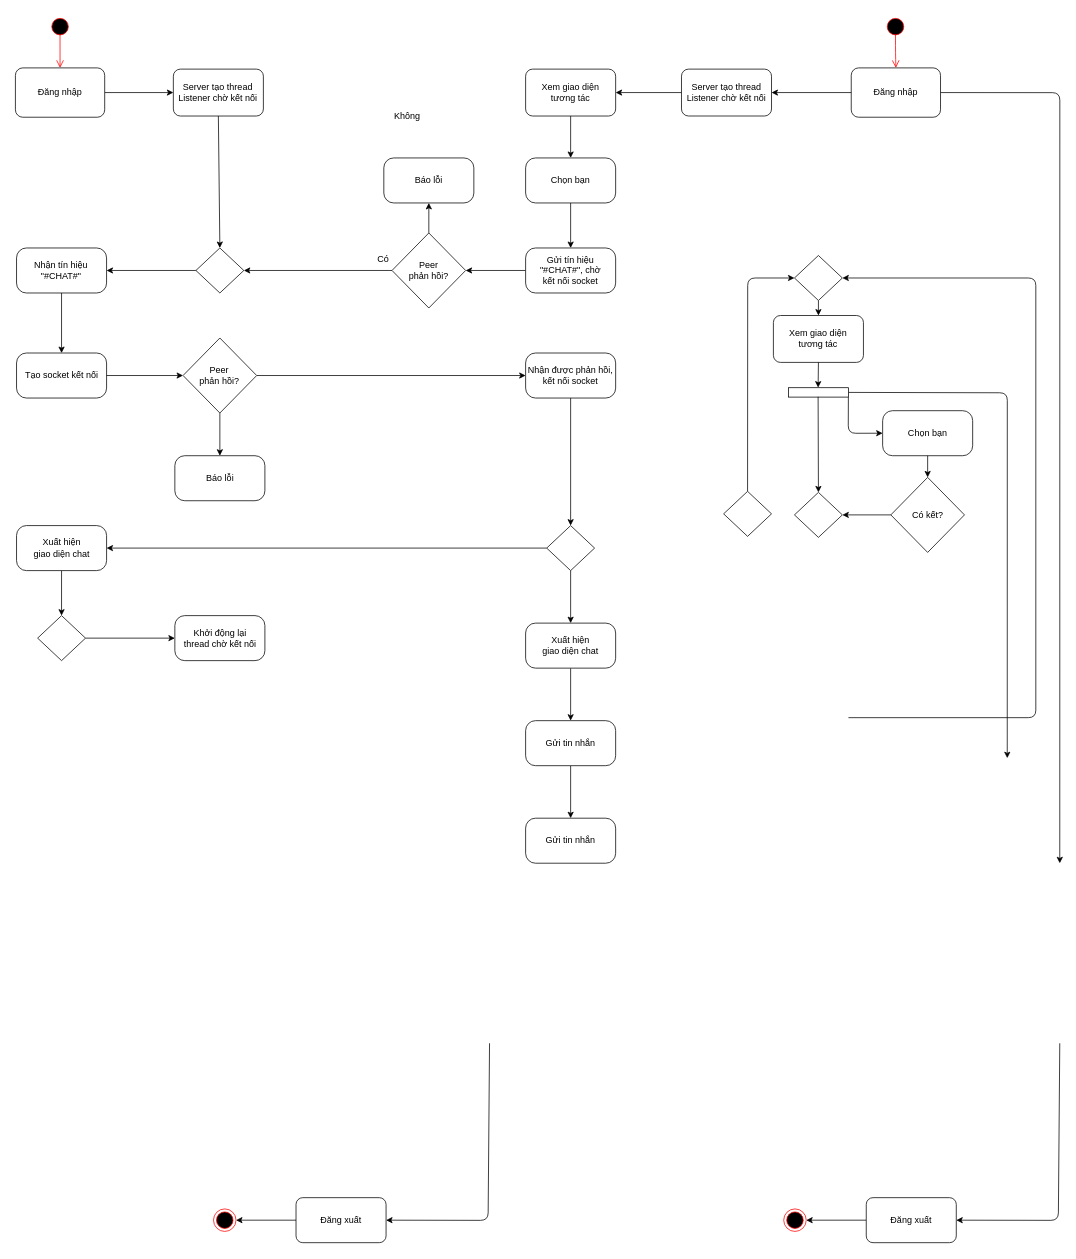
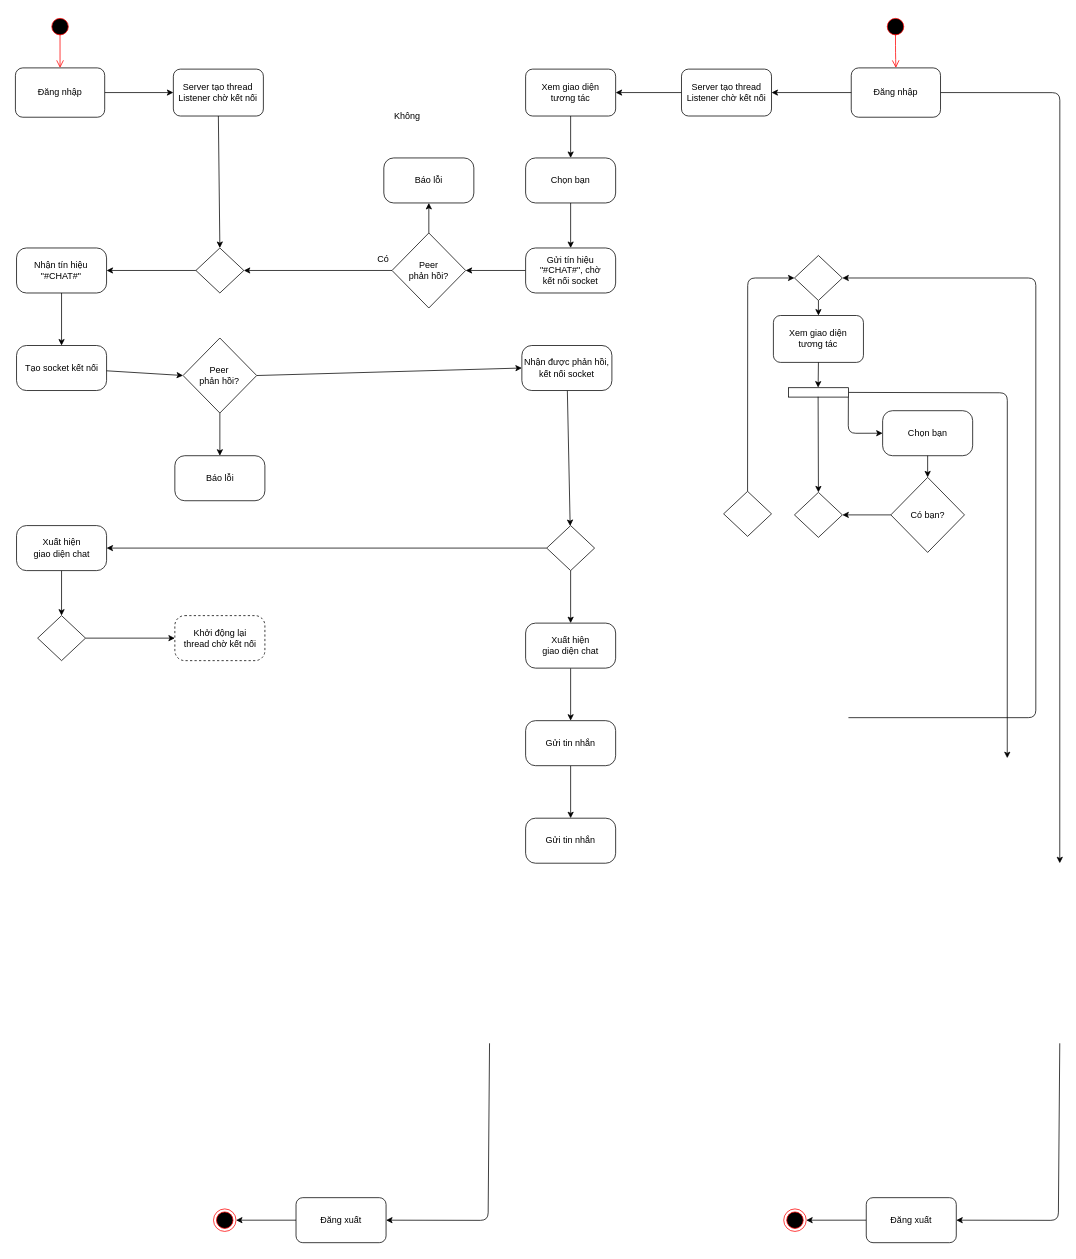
(62, 375) -> (62, 368)
(570, 375) -> (567, 368)
(927, 515) -> (927, 515)
(220, 638) -> (220, 638)
